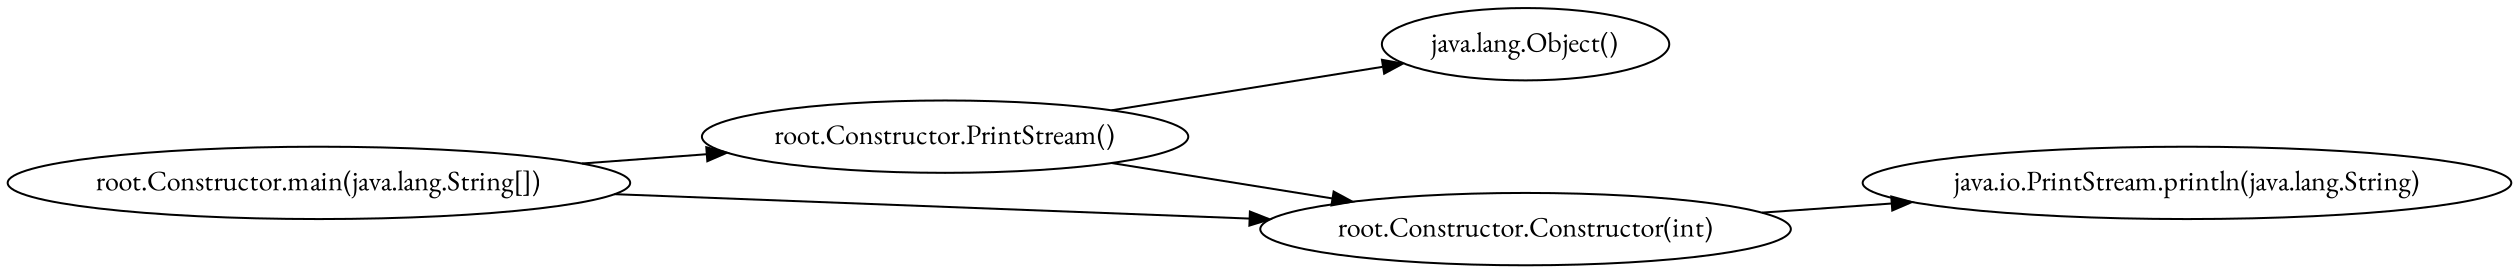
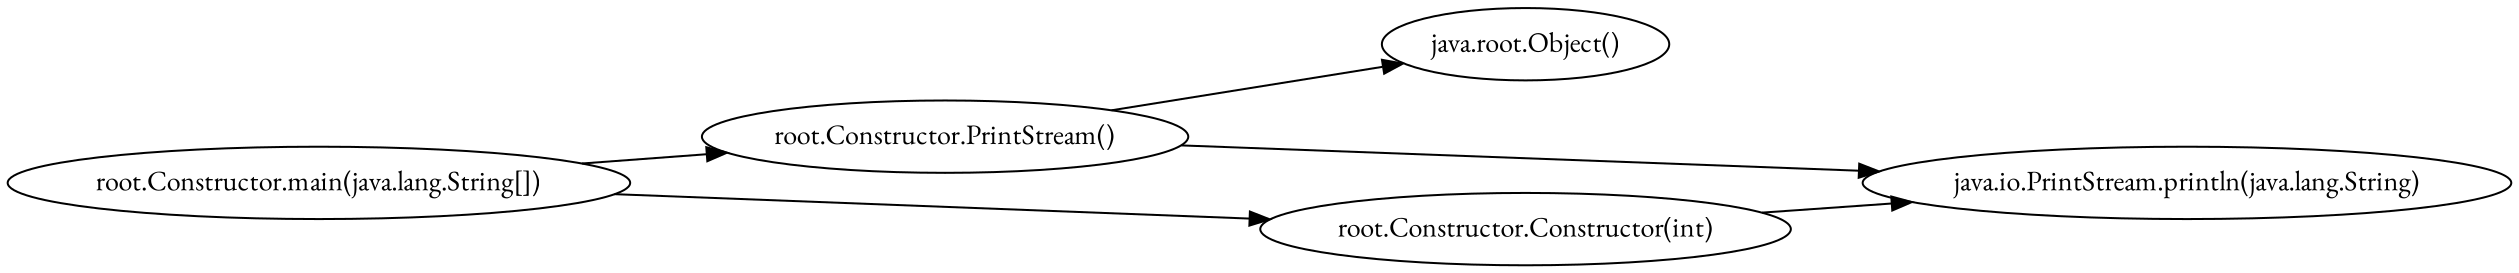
(1526, 44) -> (1526, 44)
(1222, 181) -> (1520, 158)
